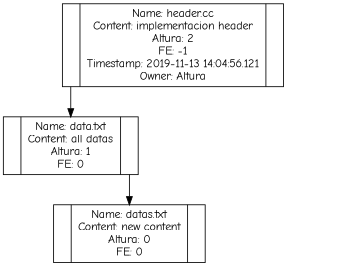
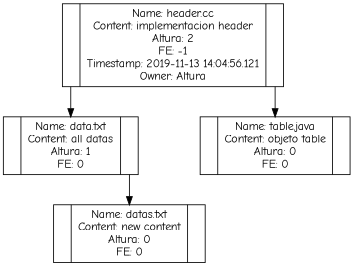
none -> (275, 146)
